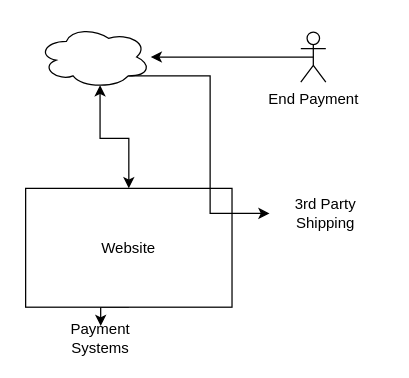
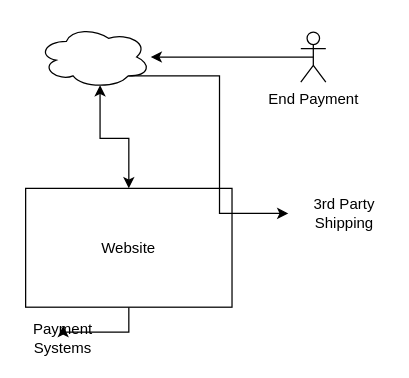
(326, 213) -> (344, 213)
(101, 338) -> (63, 338)
